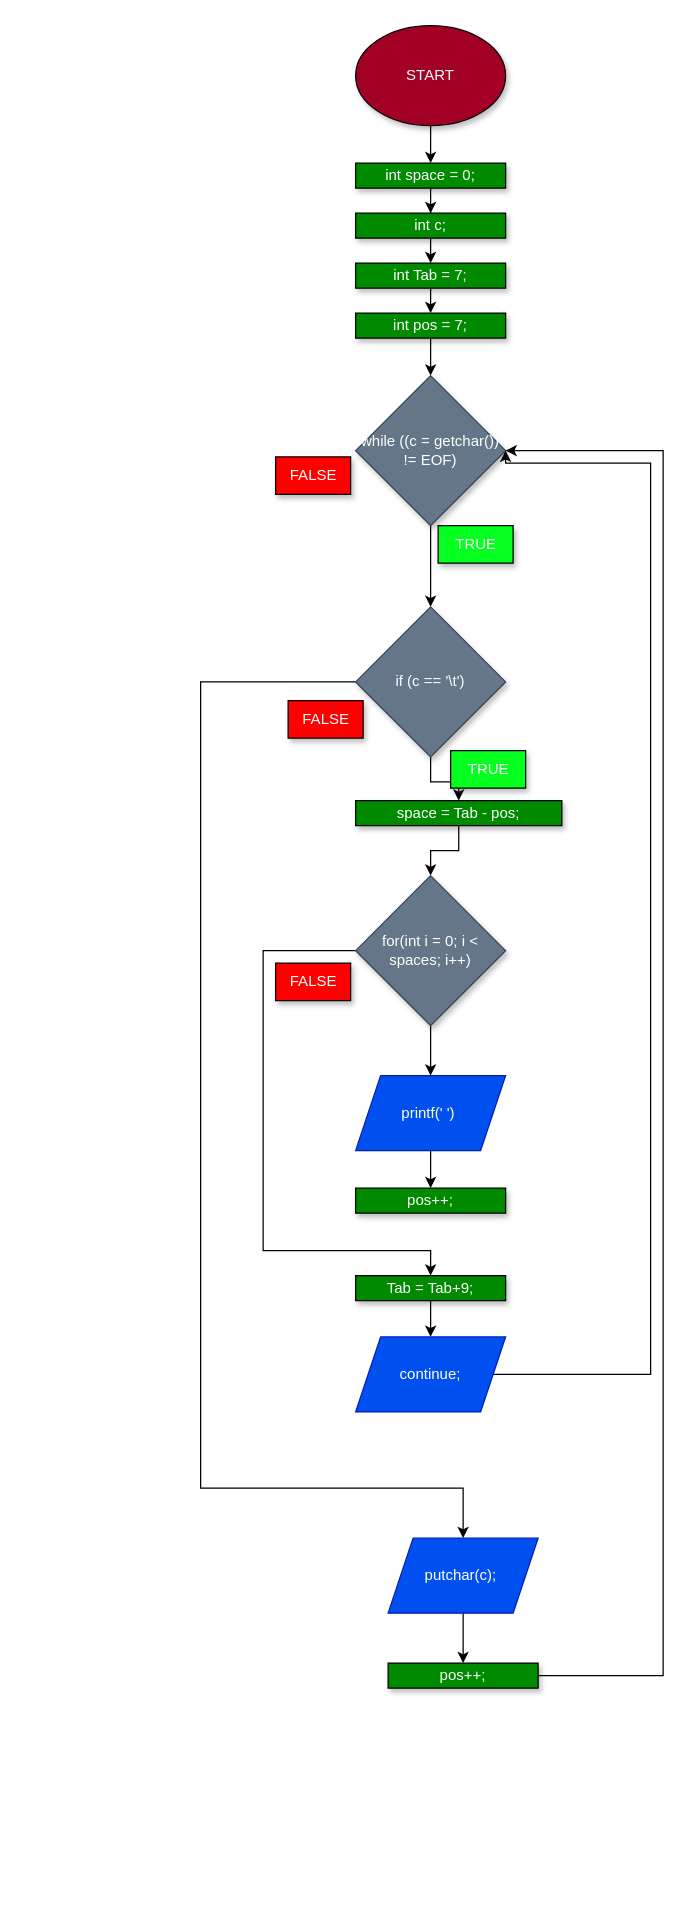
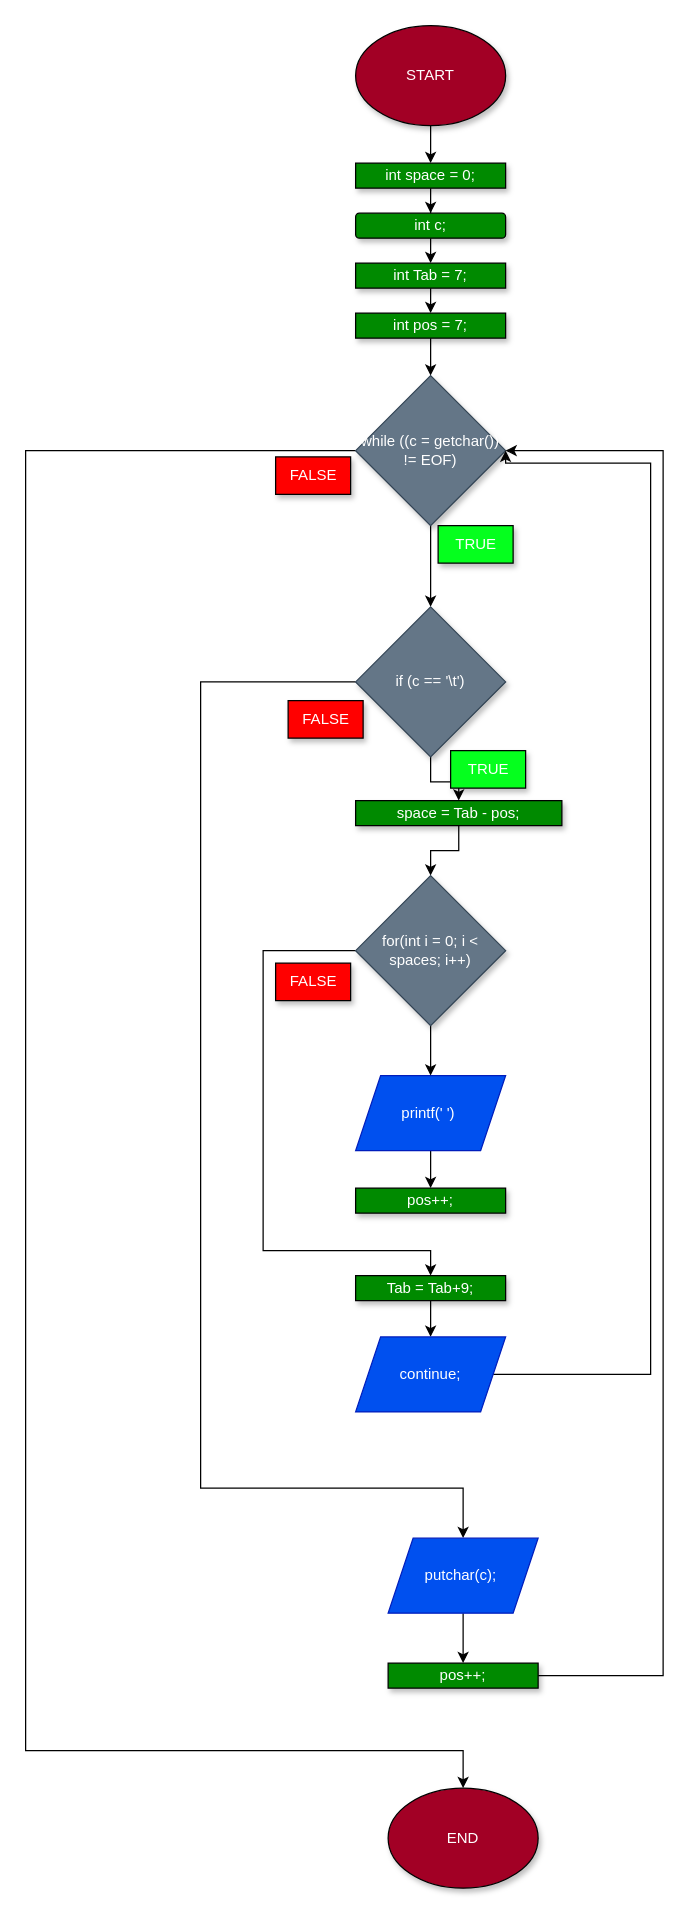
(431, 226) -> (431, 226)
none -> (26, 1169)
none -> (463, 1838)
